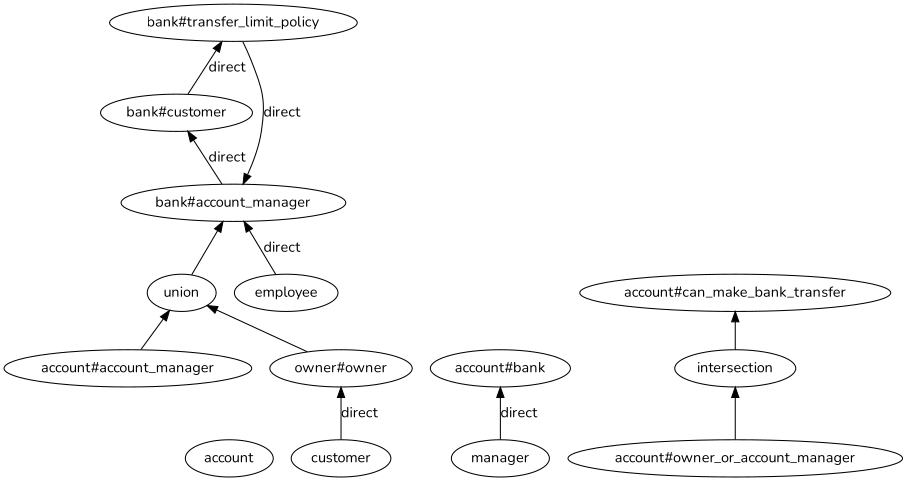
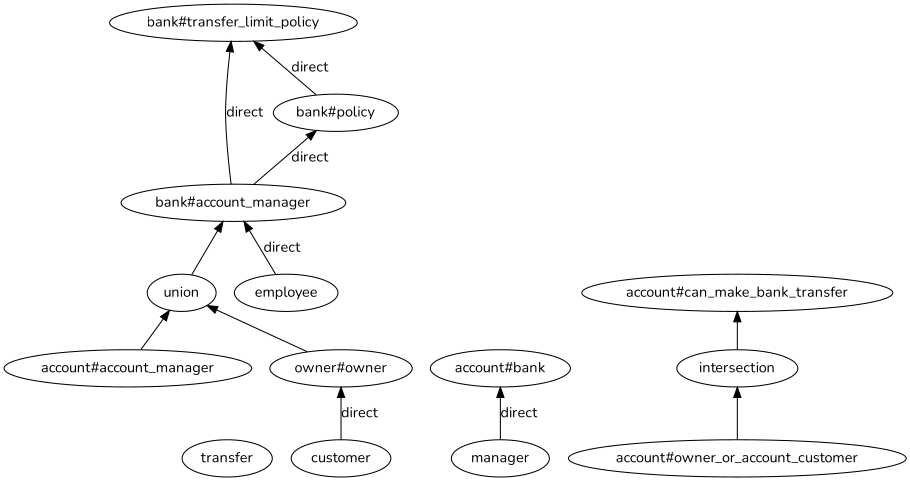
(263, 107) -> (226, 118)
(177, 113) -> (336, 113)
(229, 458) -> (227, 458)
(735, 458) -> (737, 458)
